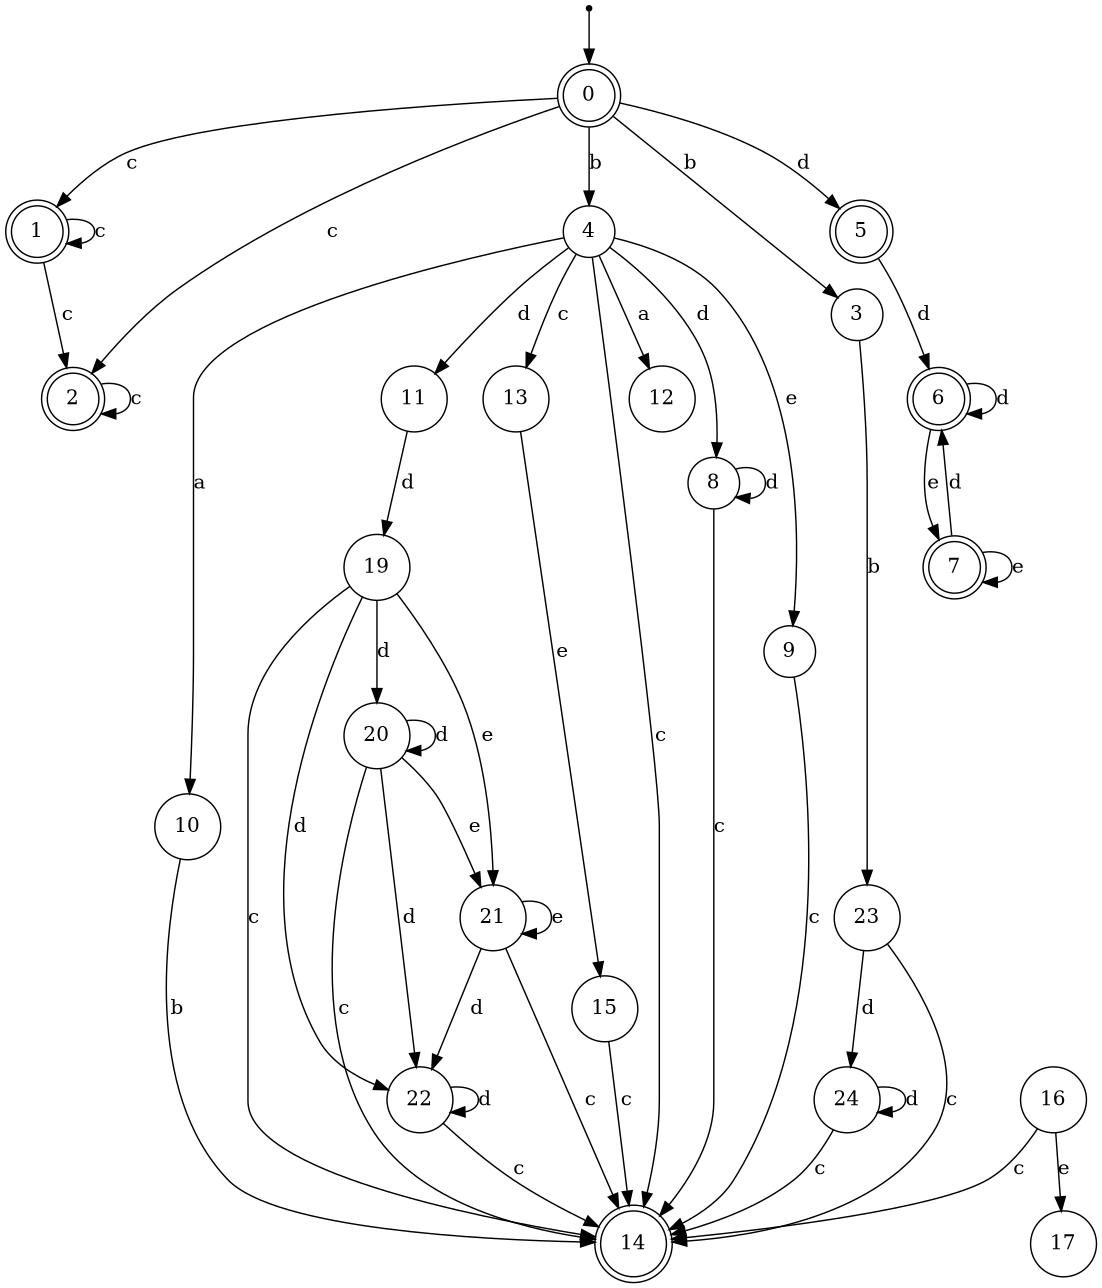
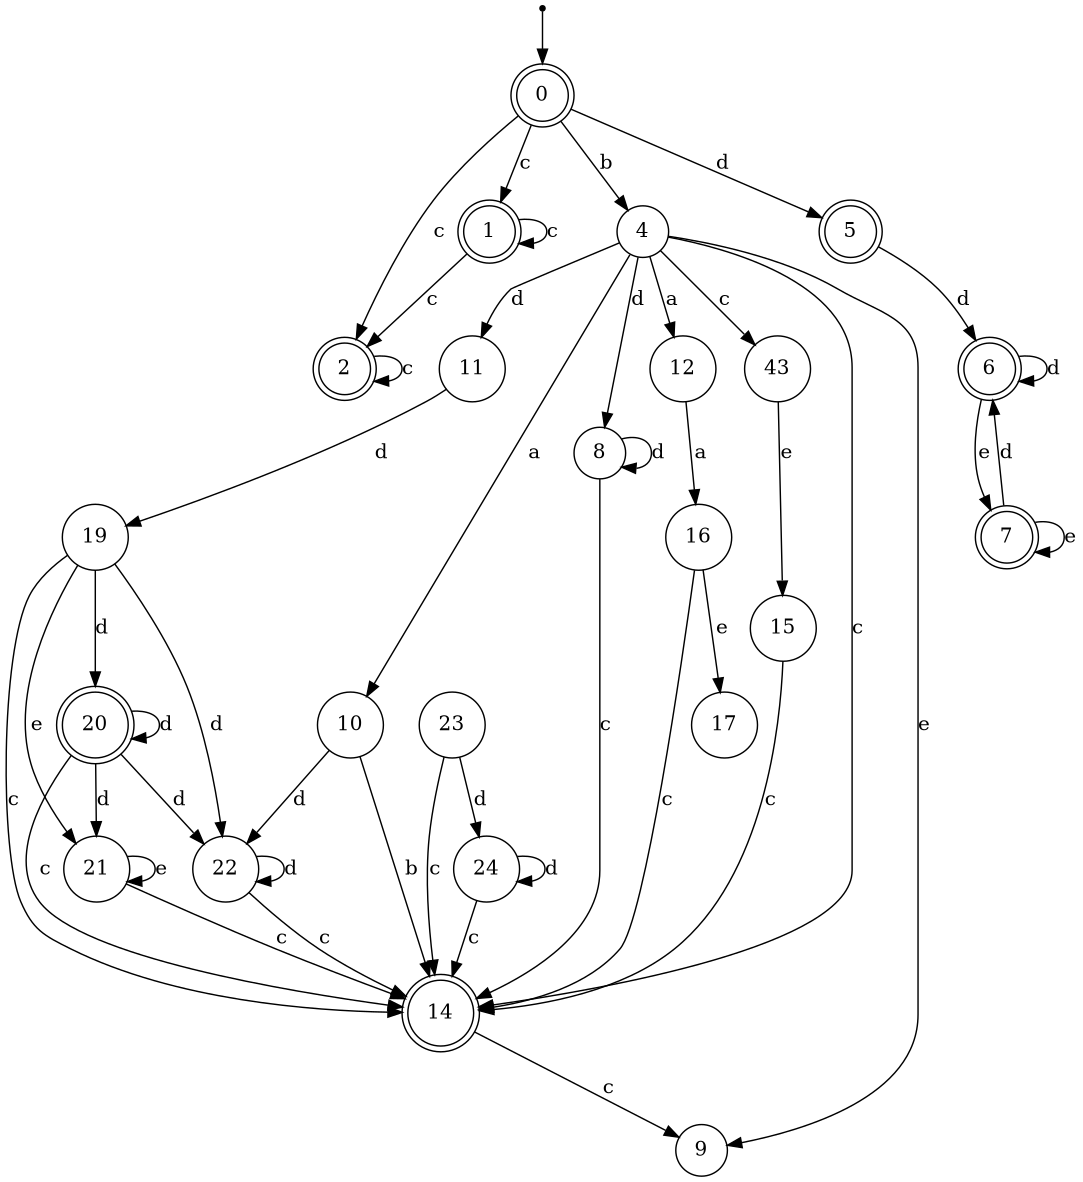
(857, 315) -> none
(516, 399) -> (778, 369)
none -> (690, 446)
(377, 736) -> (95, 725)
(475, 827) -> (104, 800)
(802, 968) -> (570, 1081)
(459, 1002) -> (293, 791)
